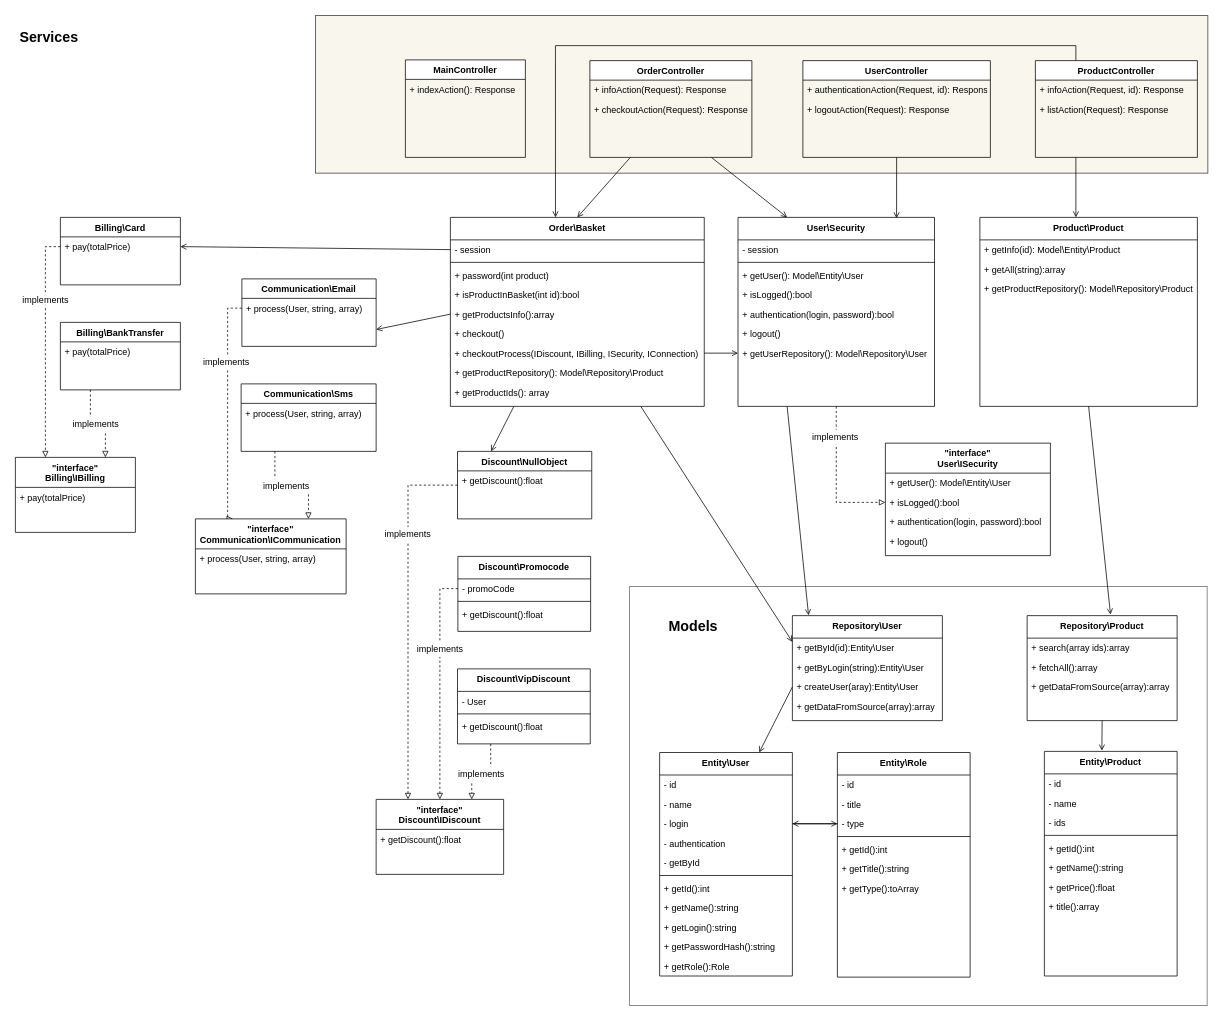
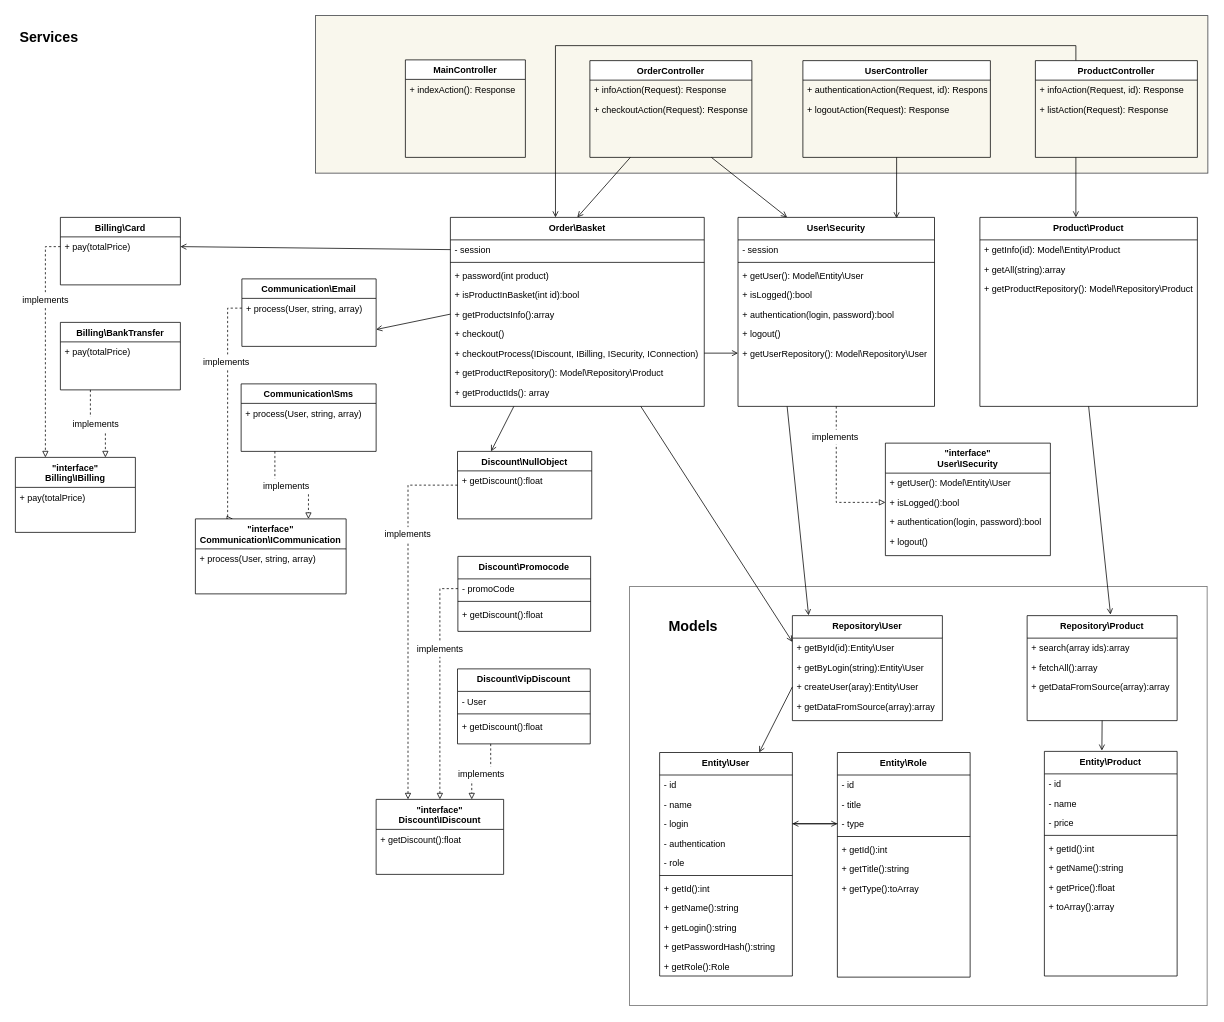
(1059, 823) -> (1064, 823)
(685, 863) -> (677, 863)
(1082, 907) -> (1089, 907)
